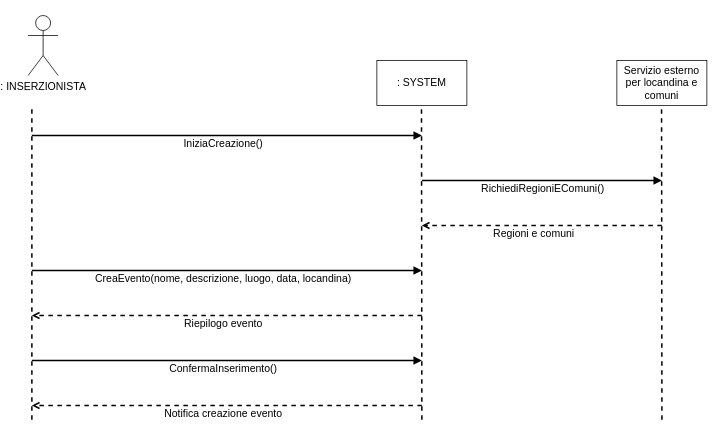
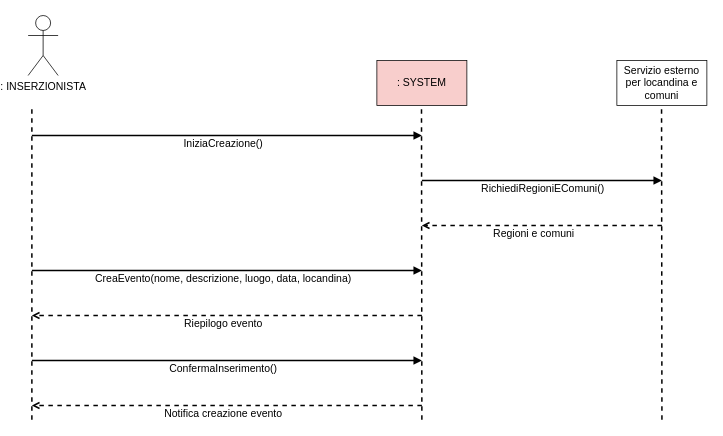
(422, 83) -> (422, 83)
